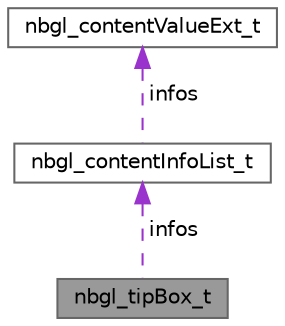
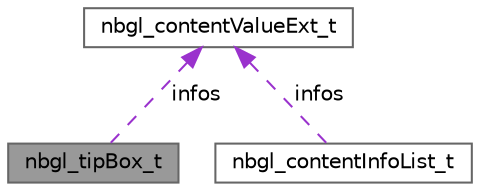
(143, 241) -> (149, 103)
